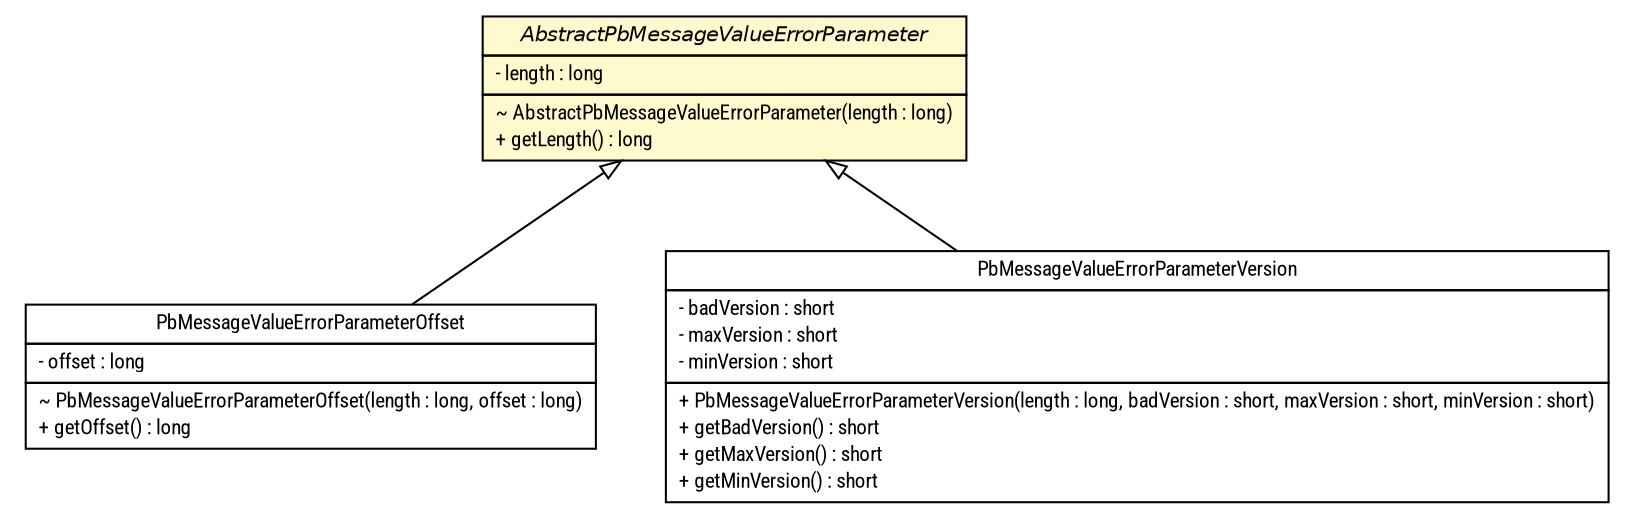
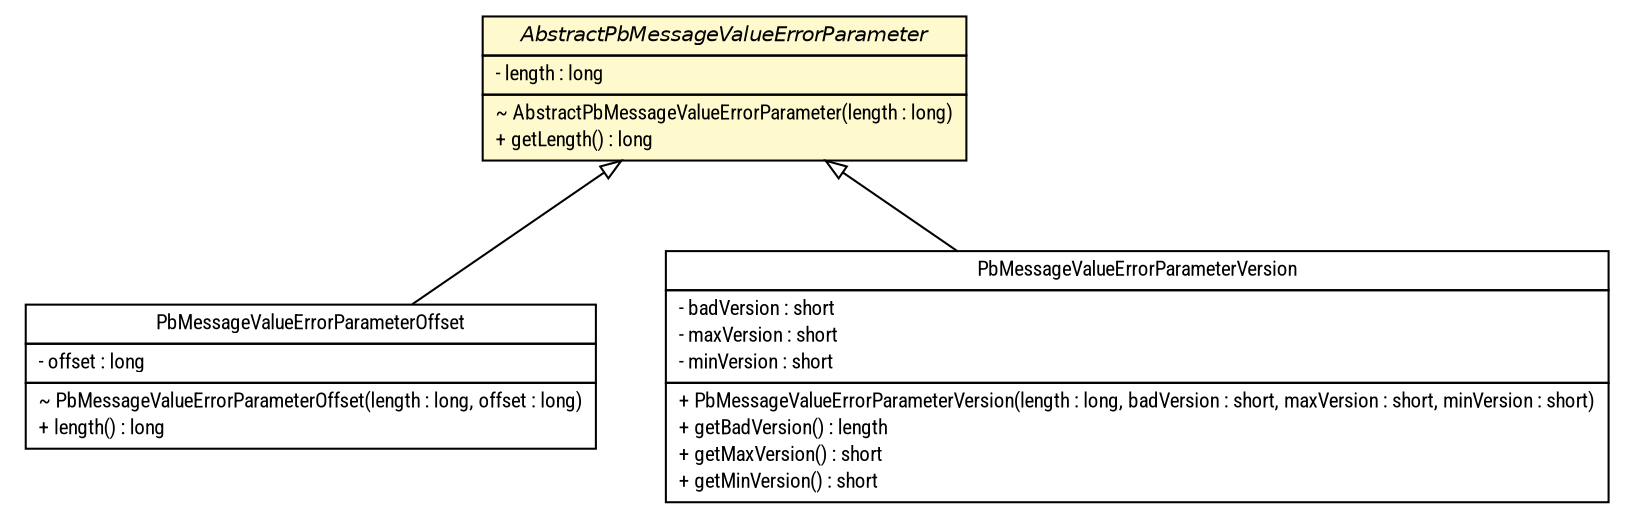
(115, 428) -> (103, 428)
(780, 428) -> (783, 428)
